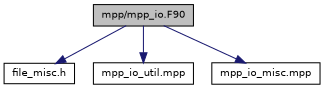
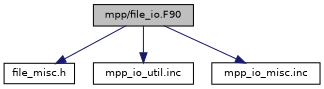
(143, 15) -> (143, 15)
(143, 74) -> (143, 74)
(266, 74) -> (266, 74)
